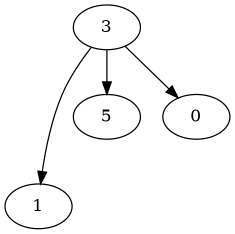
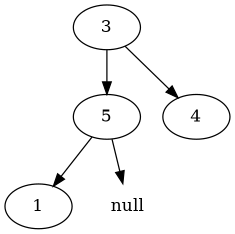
(58, 106) -> (77, 157)
(196, 117) -> (196, 117)
none -> (128, 206)
